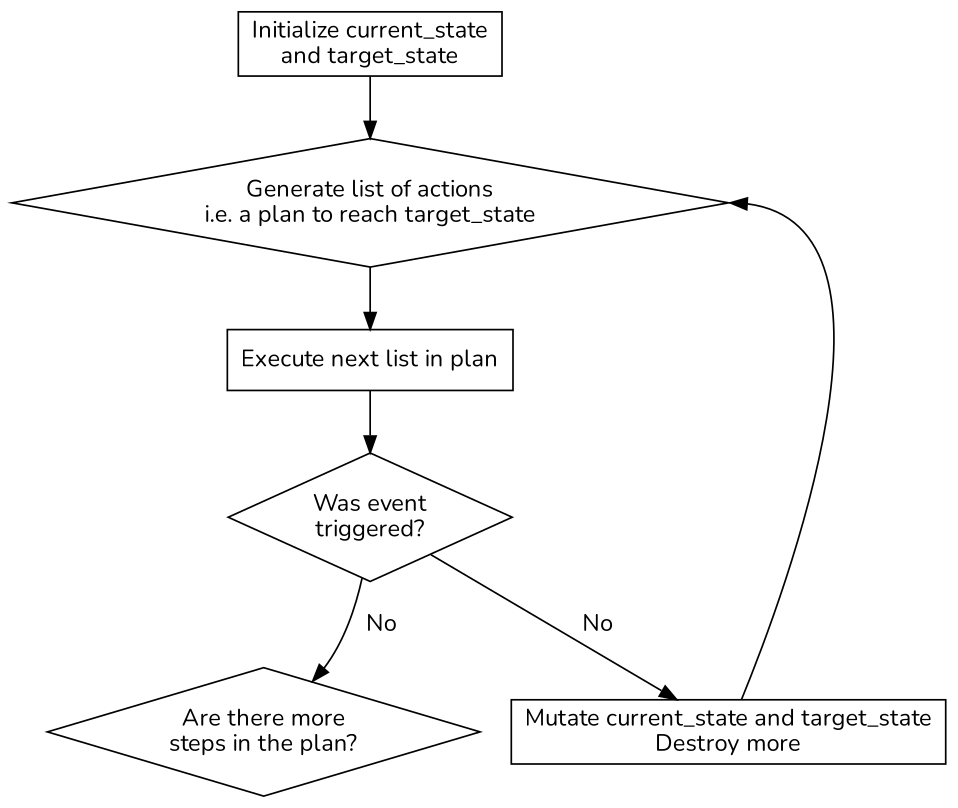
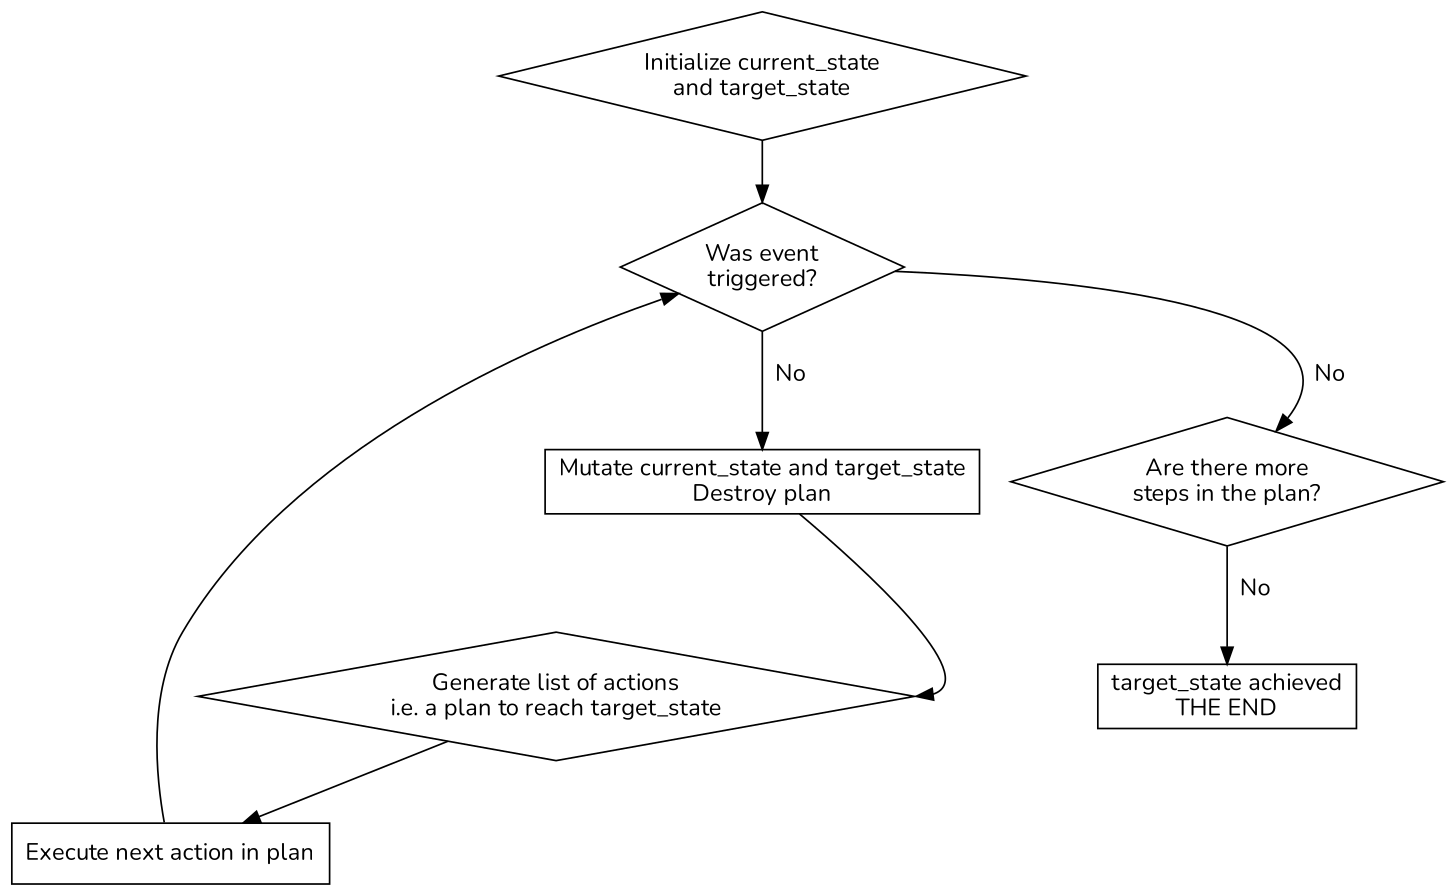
(370, 44) -> (762, 76)
(370, 99) -> (762, 163)
(370, 360) -> (171, 854)
none -> (1227, 696)
(729, 732) -> (762, 482)
